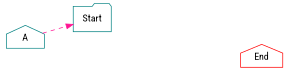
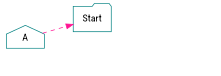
(262, 57) -> none
